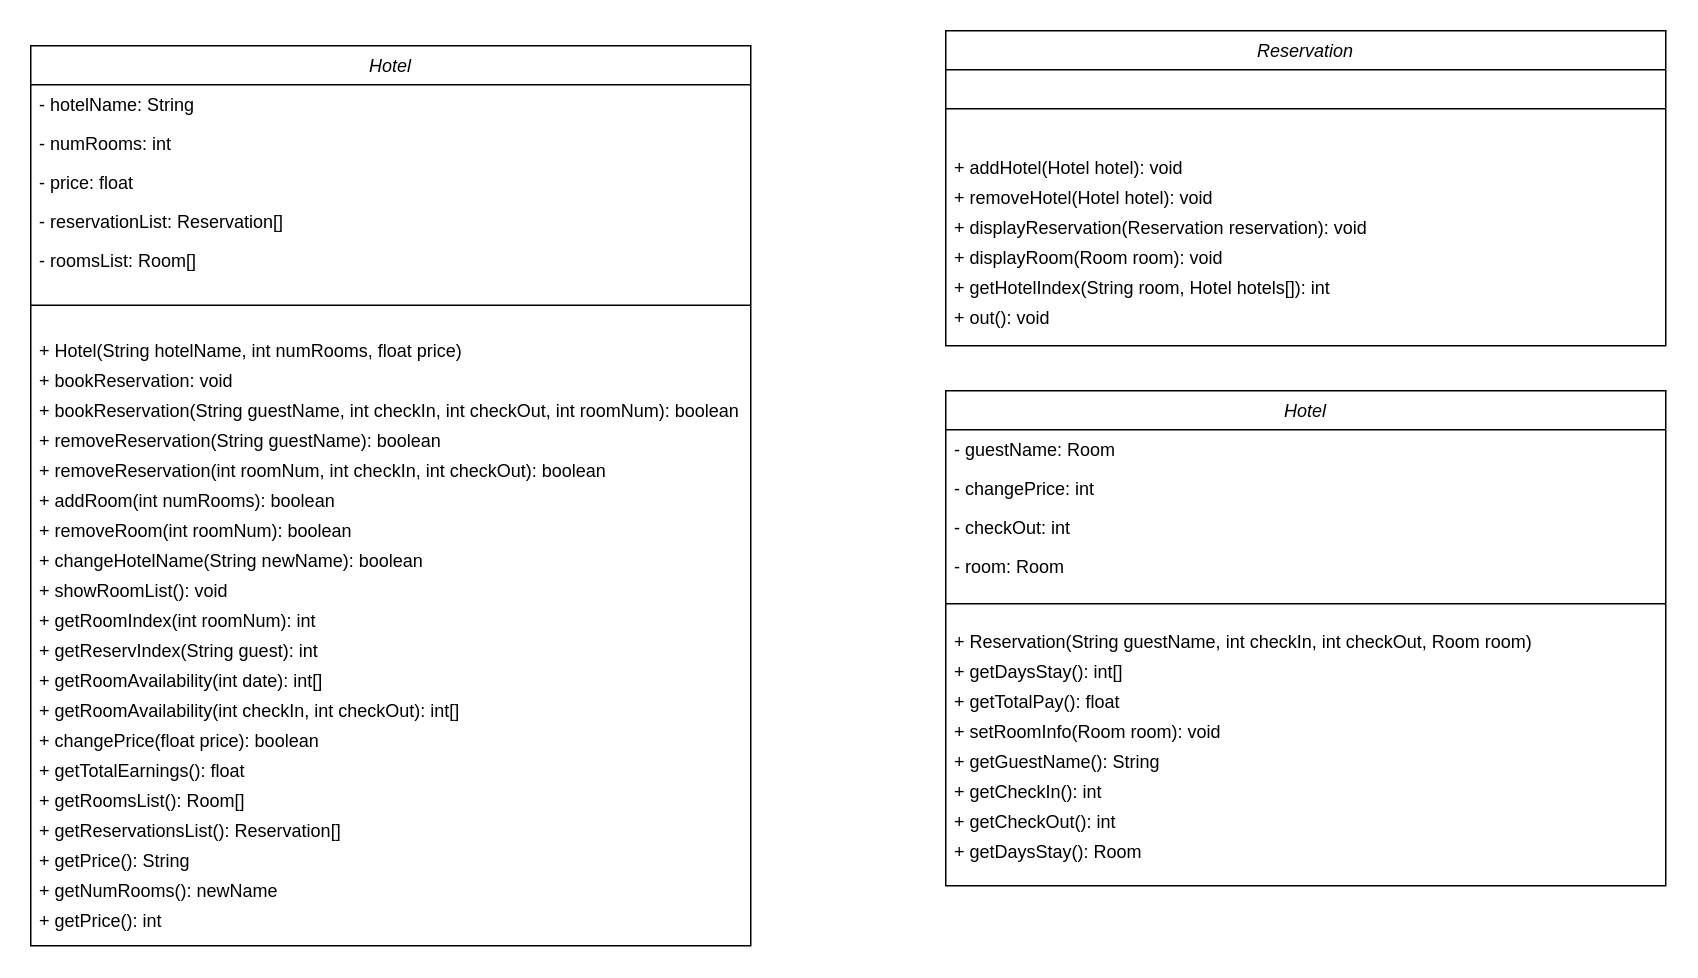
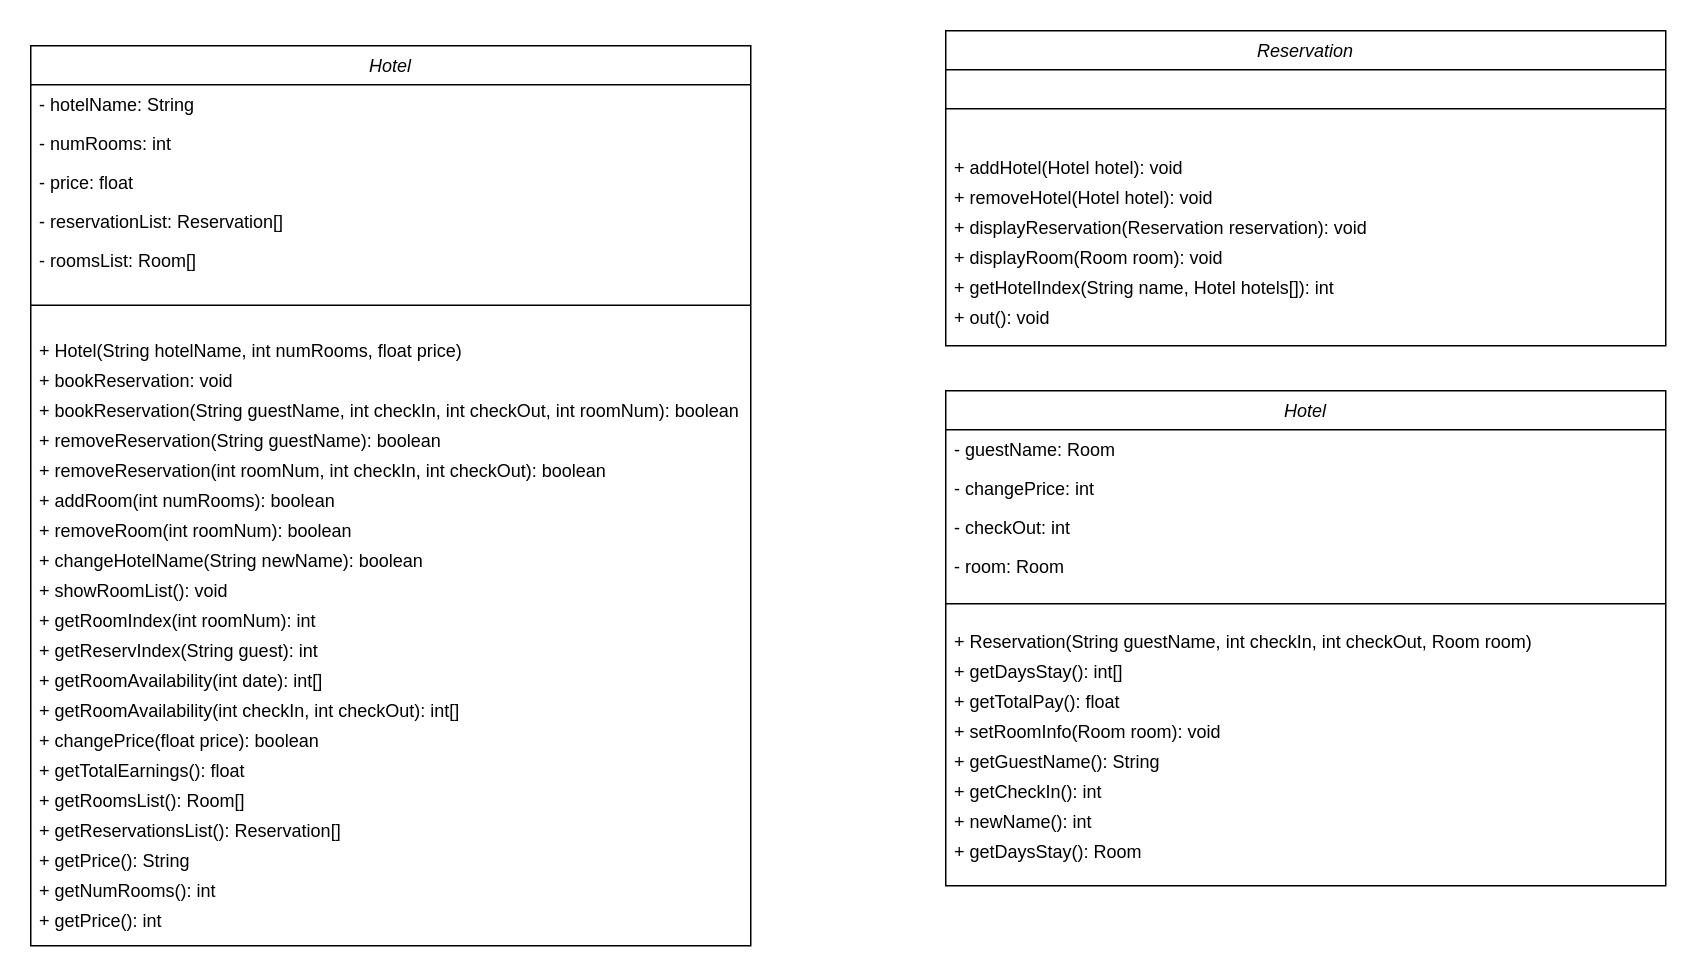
(1173, 288) -> (1173, 288)
(1045, 822) -> (1025, 822)
(153, 891) -> (130, 891)
